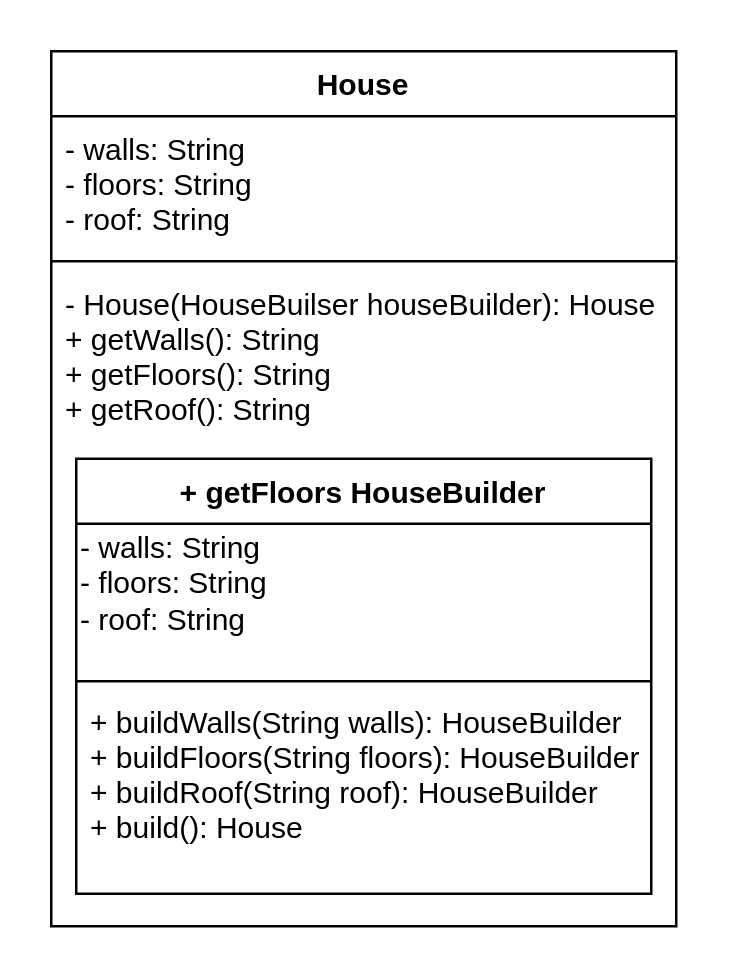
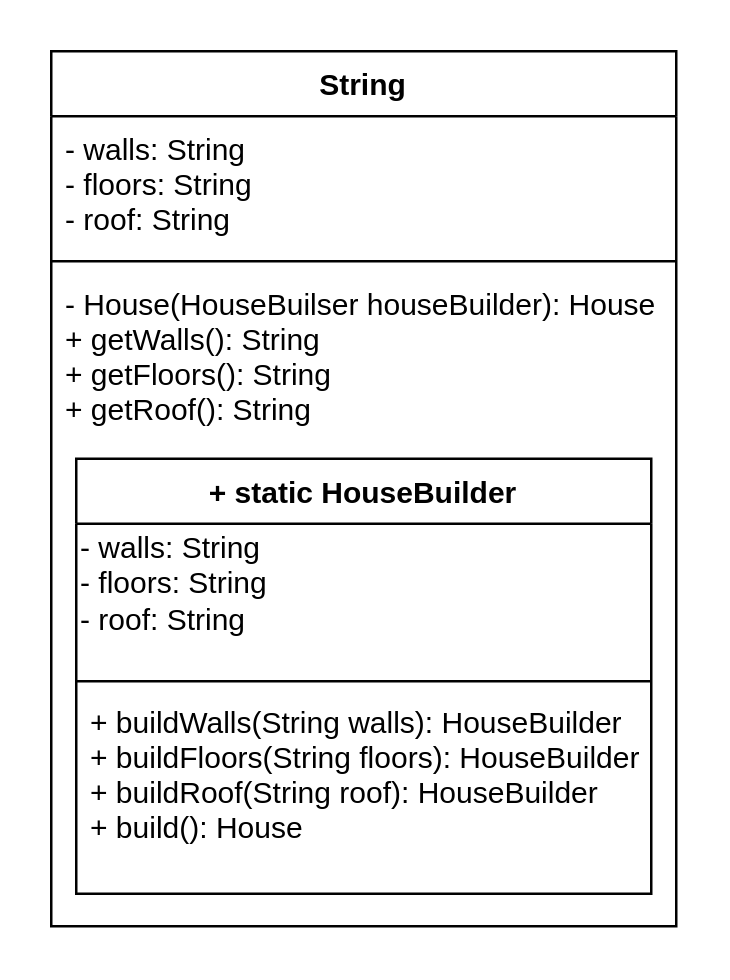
(363, 85) -> (363, 85)
(363, 493) -> (363, 493)
